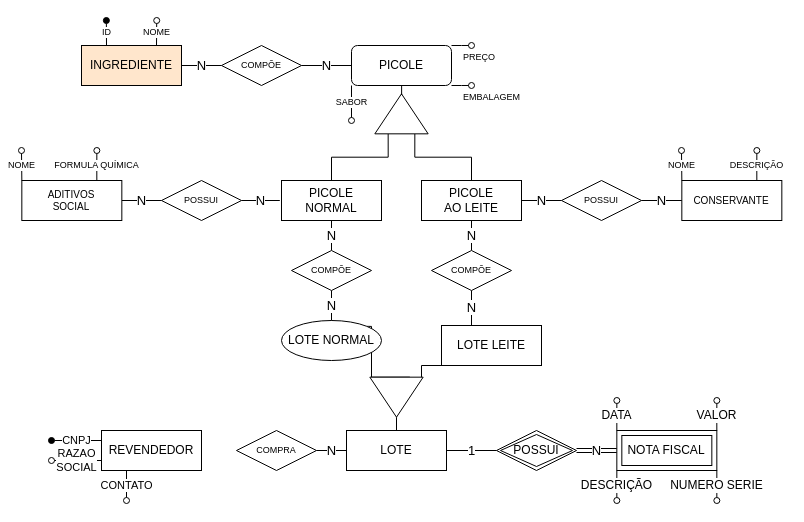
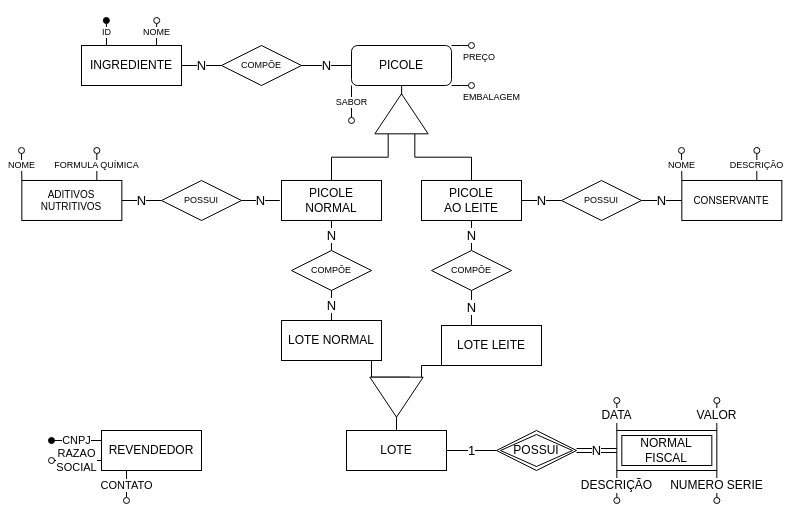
(132, 66) -> (132, 66)
(72, 201) -> (72, 201)
(332, 341) -> (332, 341)
(277, 451) -> none
(332, 451) -> none
(667, 451) -> (667, 451)
